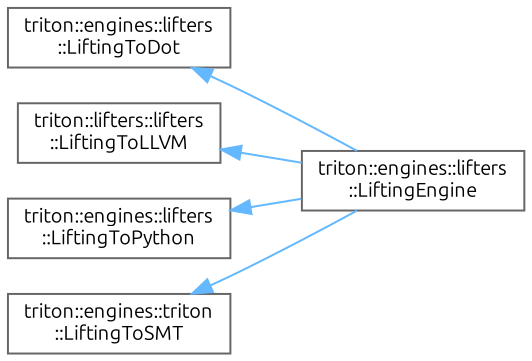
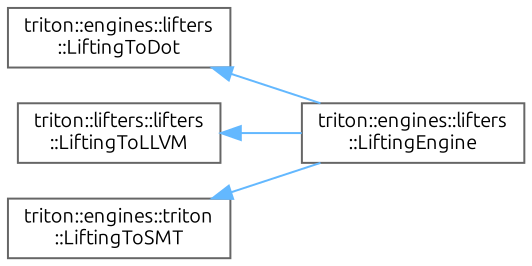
(119, 228) -> none
